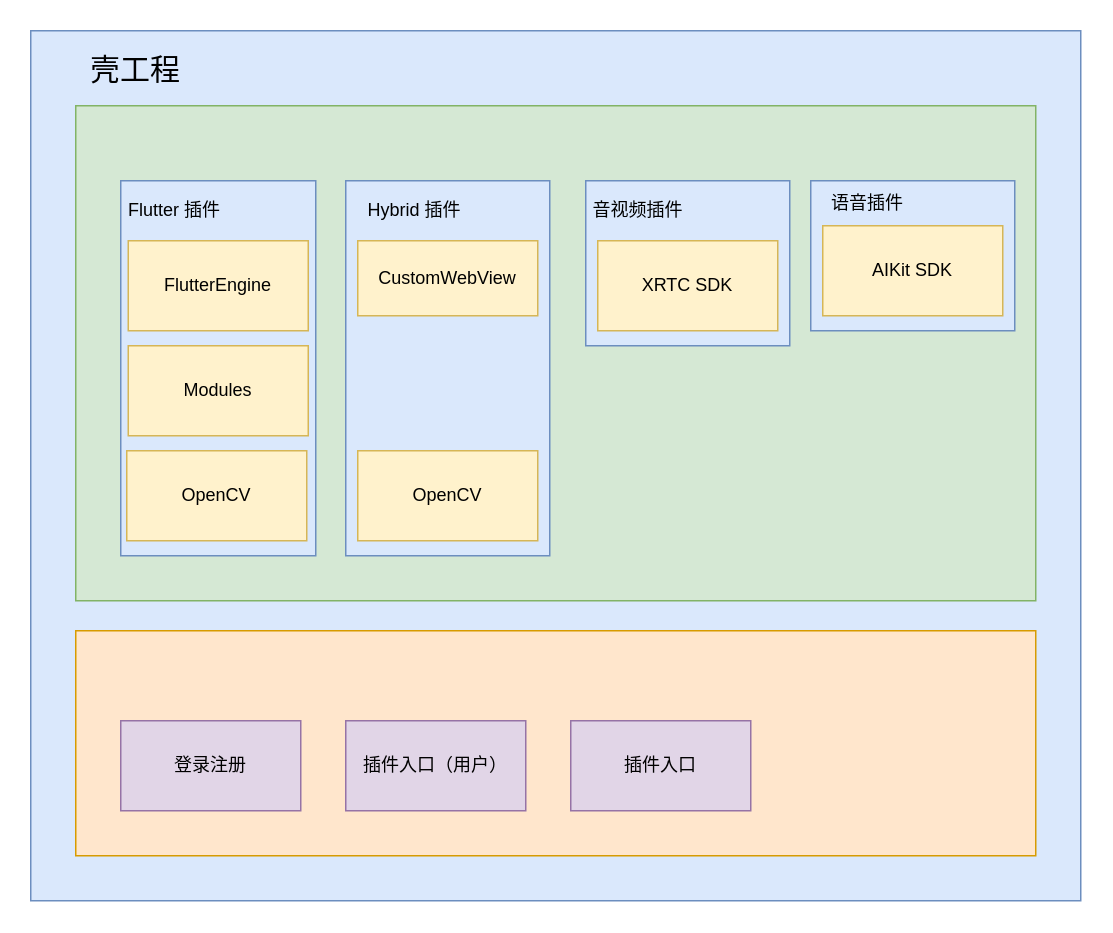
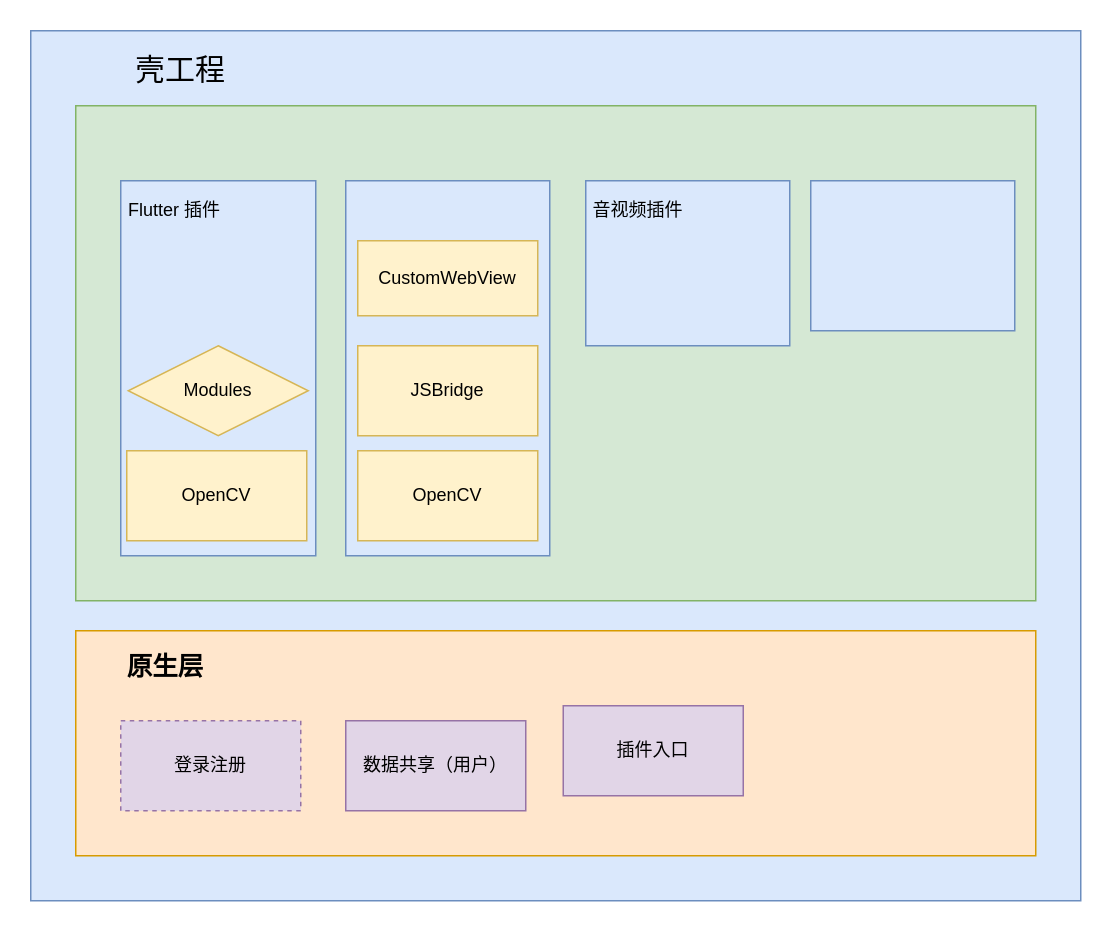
(136, 68) -> (181, 68)
(868, 203) -> none
(415, 211) -> none
(913, 271) -> none
(218, 286) -> none
(688, 286) -> none
(218, 391) -> (218, 391)
none -> (448, 391)
none -> (166, 668)
(211, 766) -> (211, 766)
(436, 766) -> (436, 766)
(661, 766) -> (653, 751)
